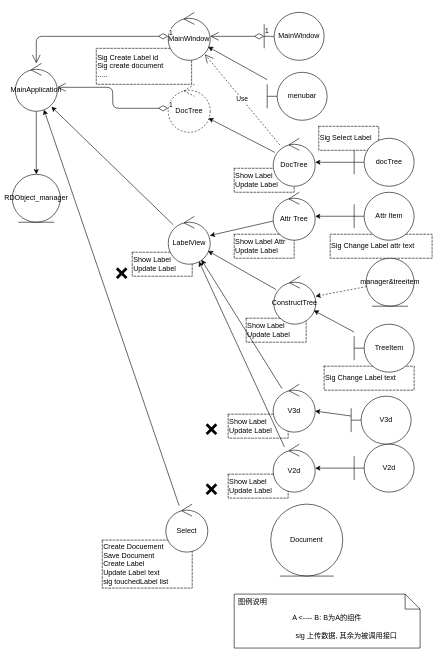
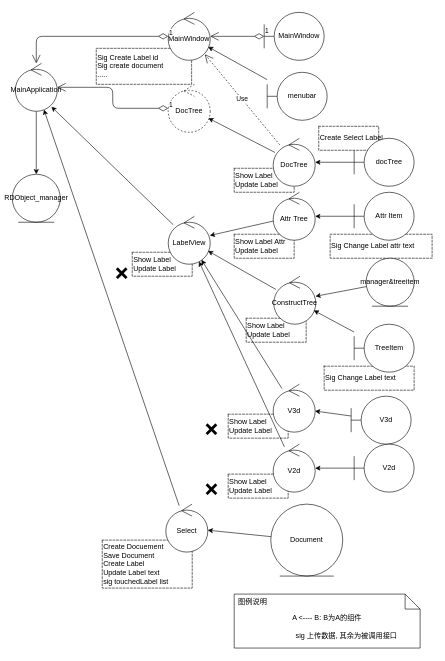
(348, 138) -> (355, 138)
(342, 291) -> (342, 291)
none -> (242, 534)
